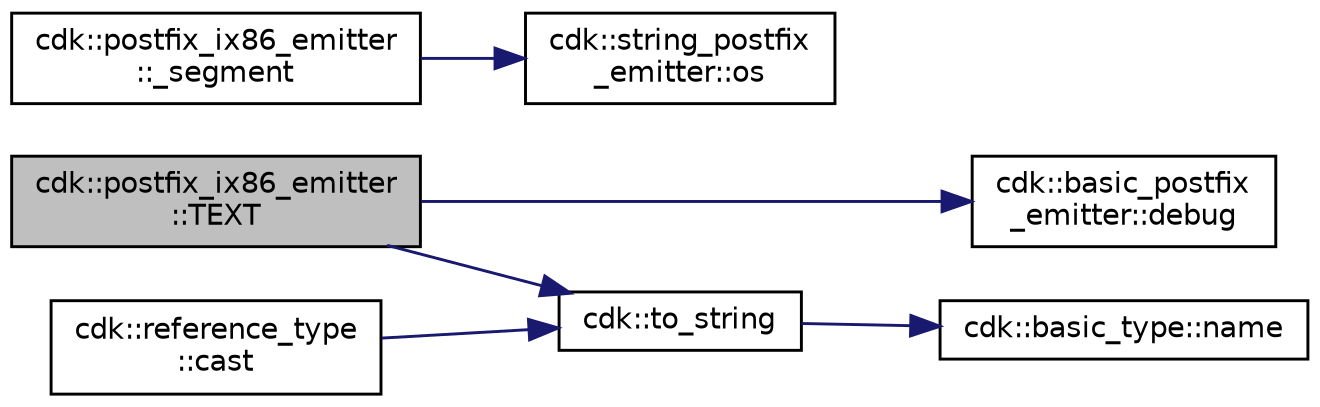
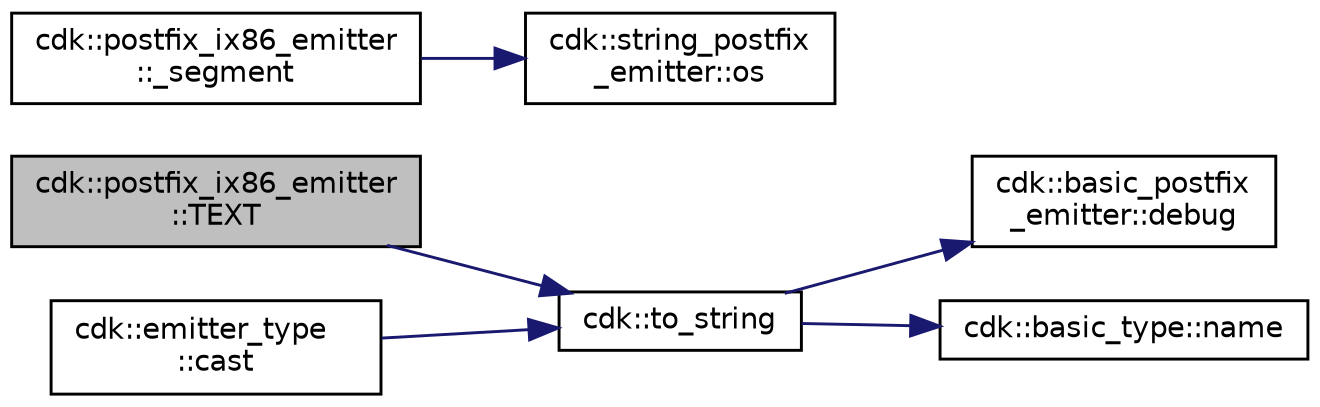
(681, 201) -> (864, 272)
(216, 347) -> (216, 347)
